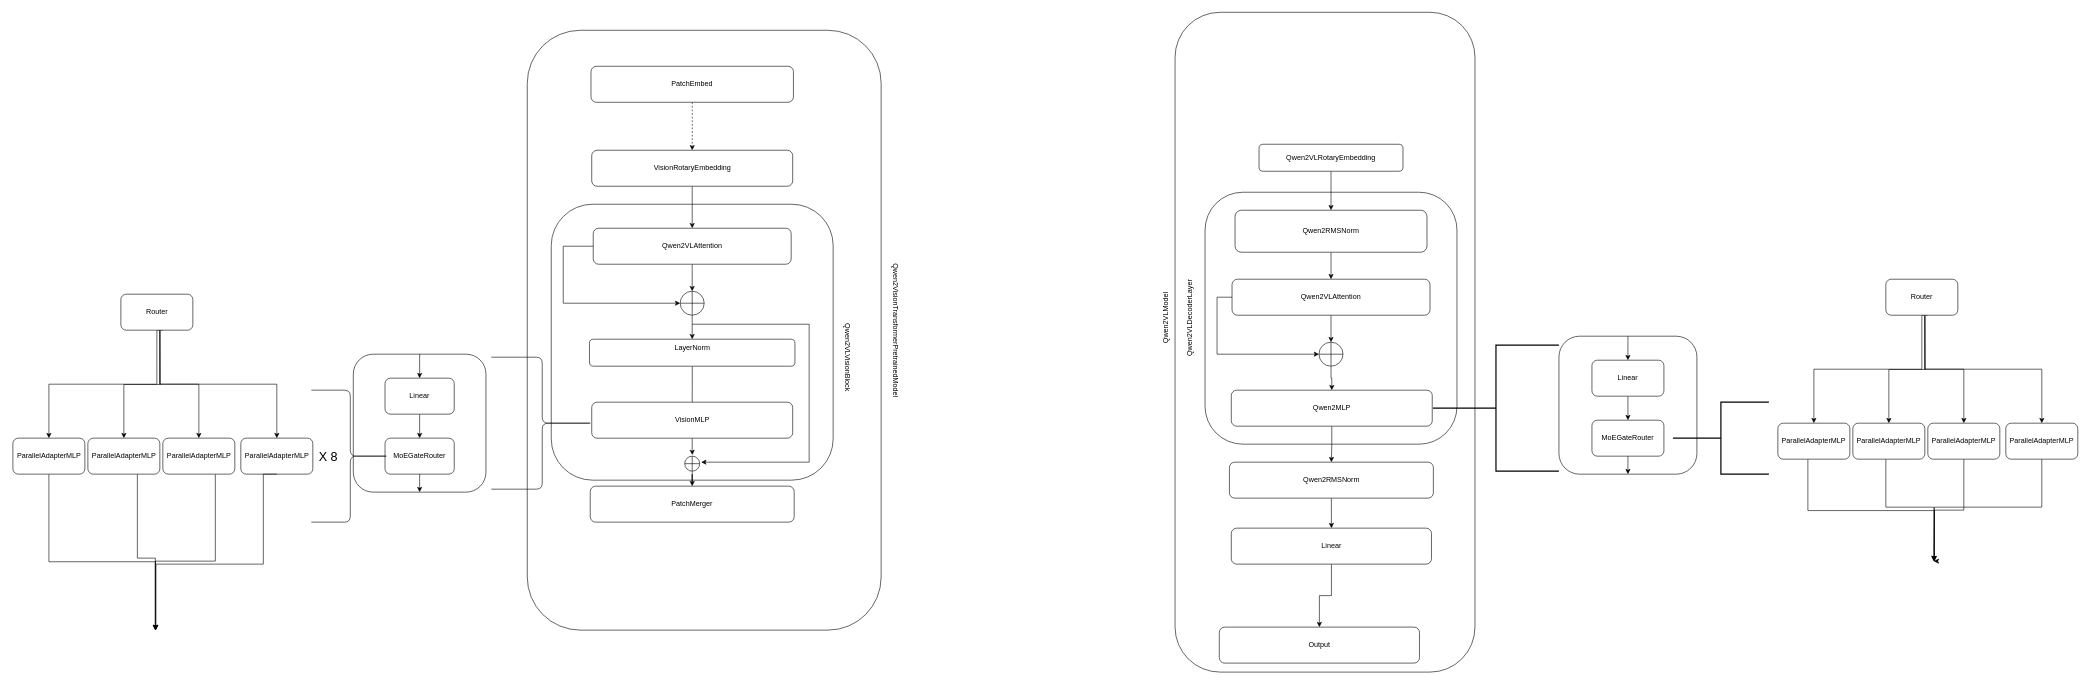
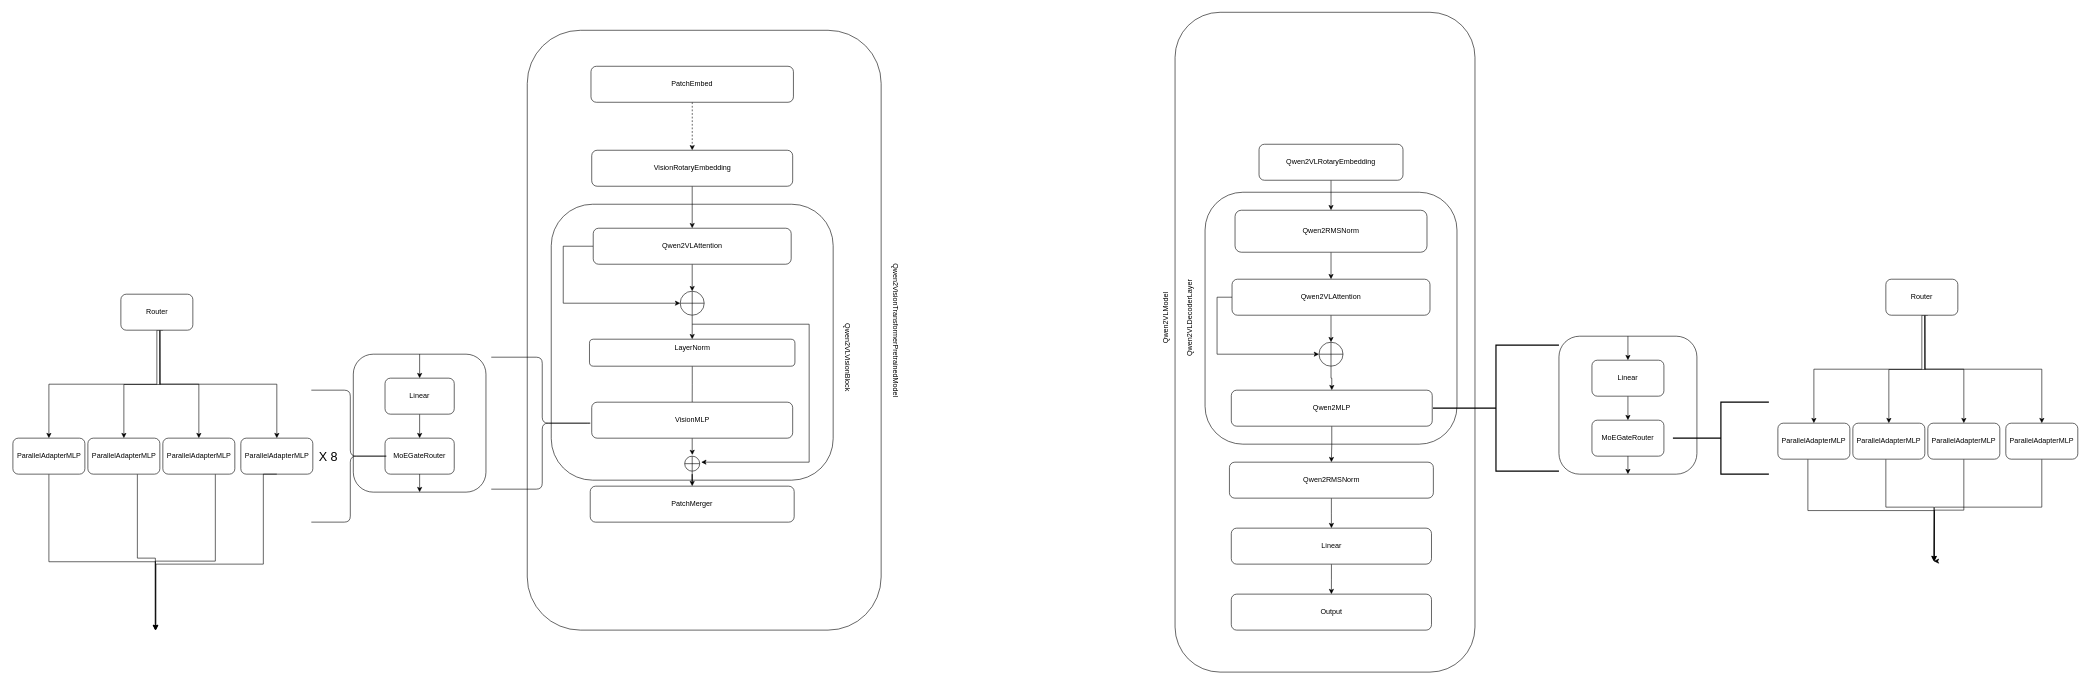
(1331, 158) -> (1331, 162)
(1319, 645) -> (1331, 612)
